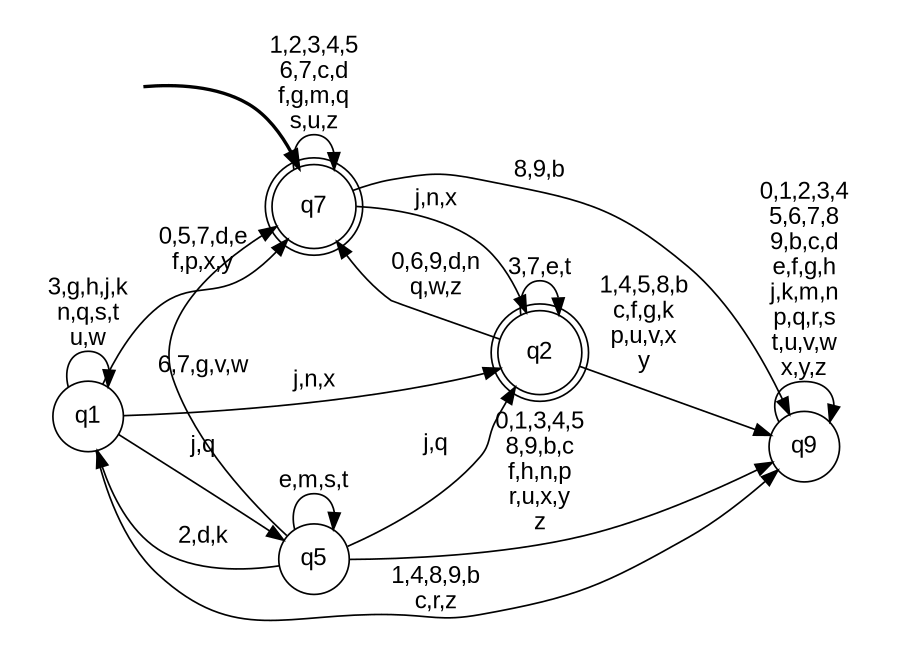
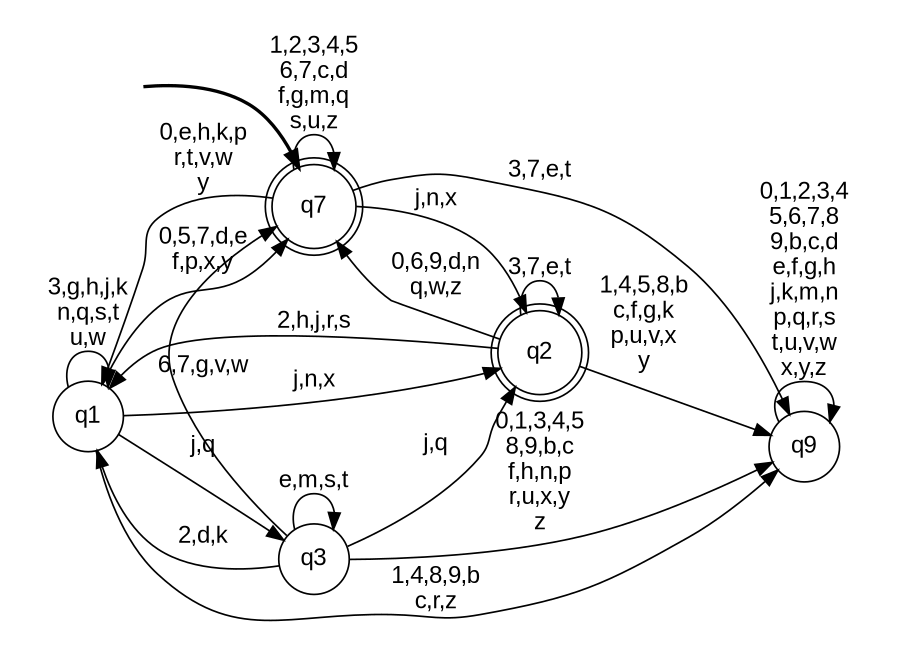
(540, 170) -> (540, 170)
none -> (147, 235)
none -> (305, 336)
(314, 559) -> (314, 559)
